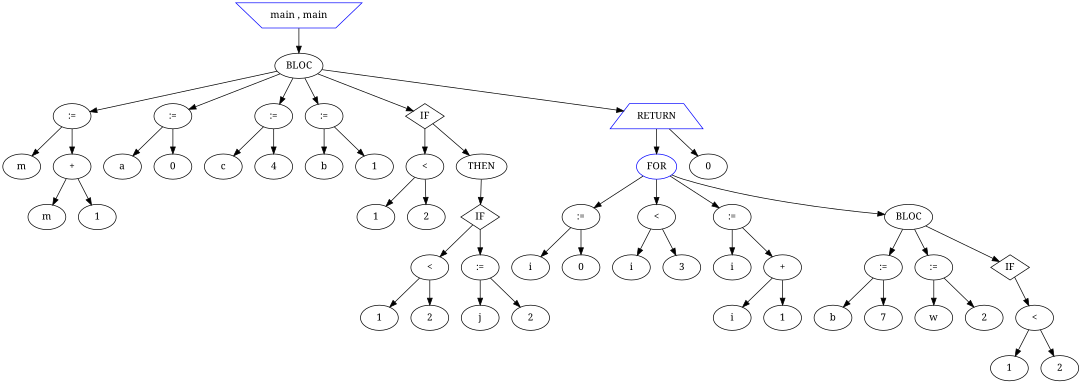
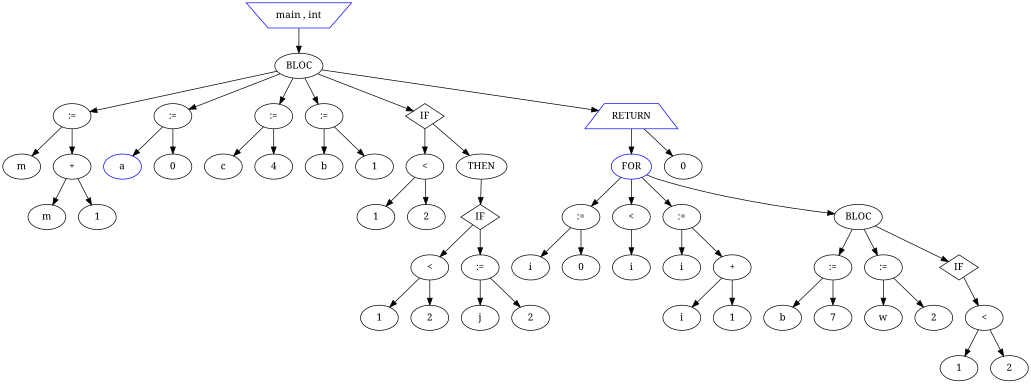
(299, 15) -> (299, 15)
(122, 167) -> (122, 167)
(682, 267) -> none
